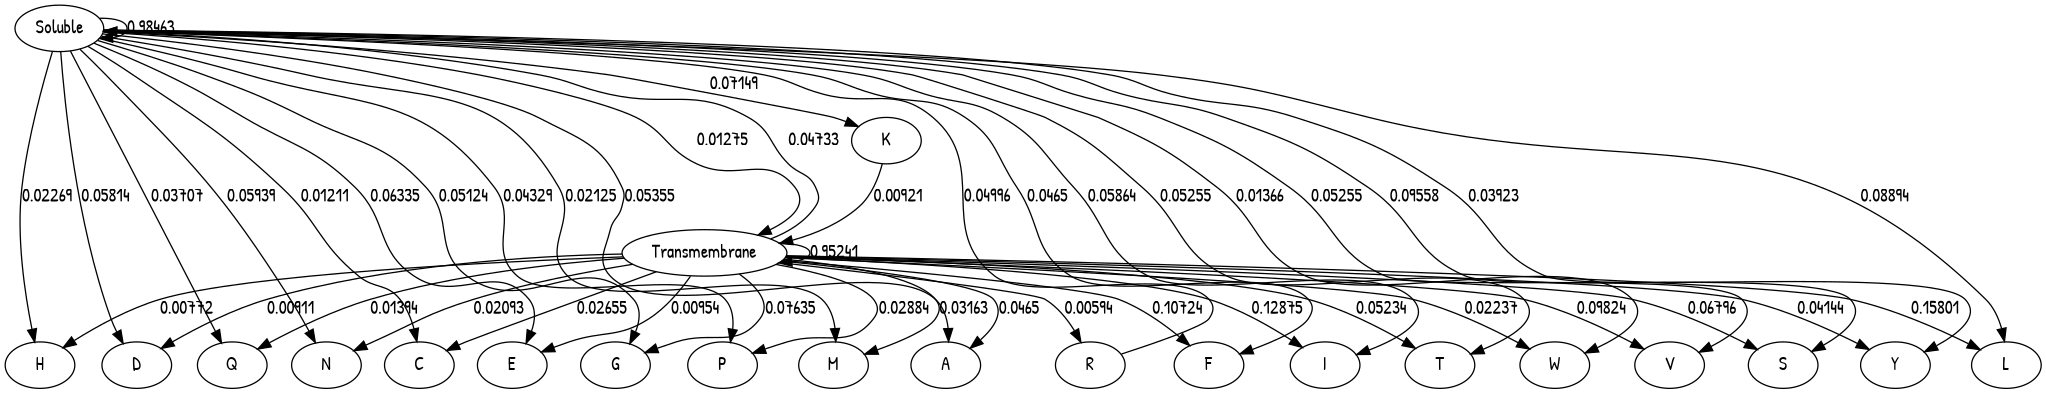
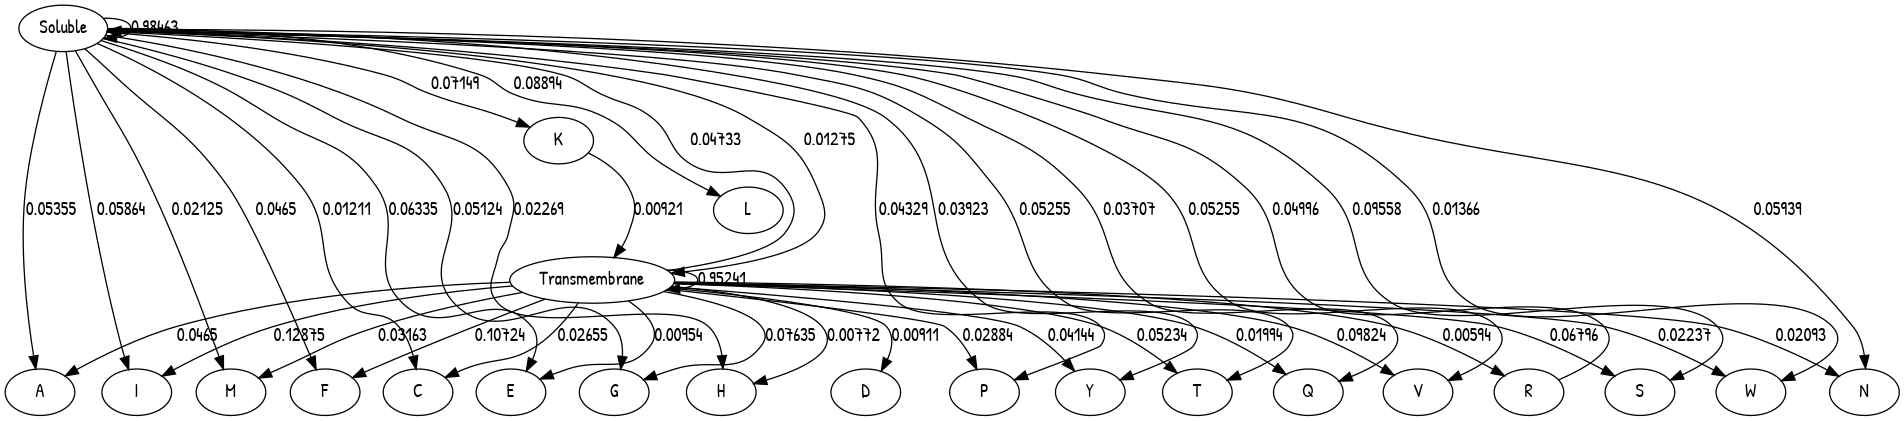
(79, 194) -> none
(1382, 271) -> none
(394, 309) -> (1260, 336)
